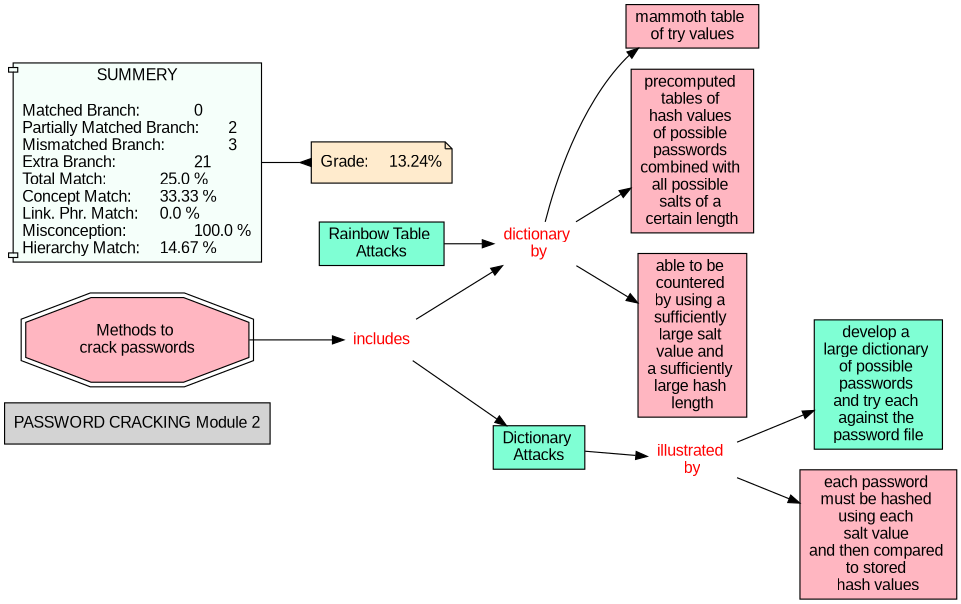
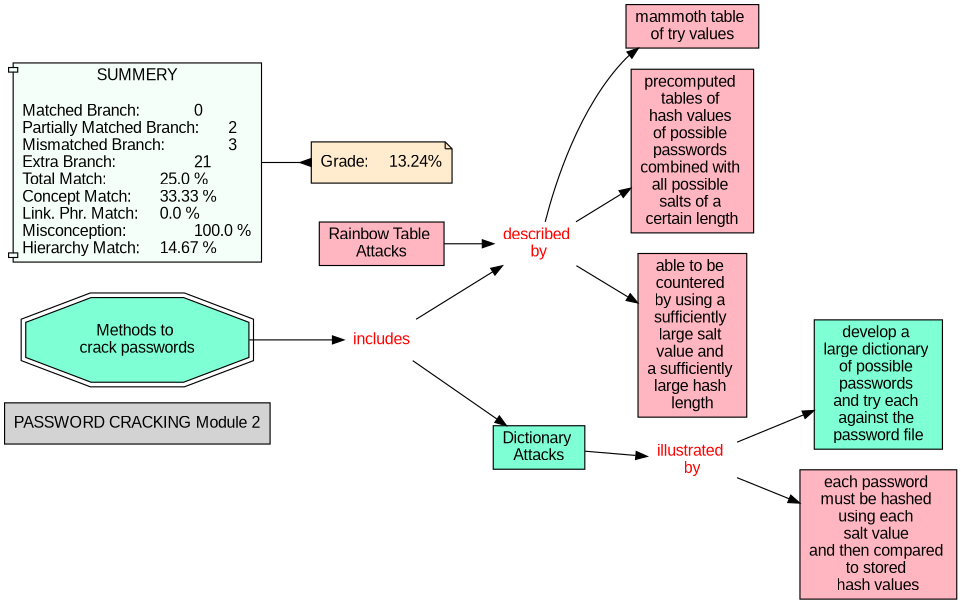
(382, 244) -> (382, 244)
(539, 244) -> (539, 244)
(137, 340) -> (137, 340)
